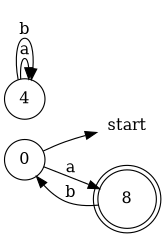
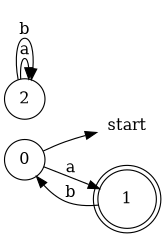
(25, 99) -> (25, 99)
(127, 199) -> (127, 199)
